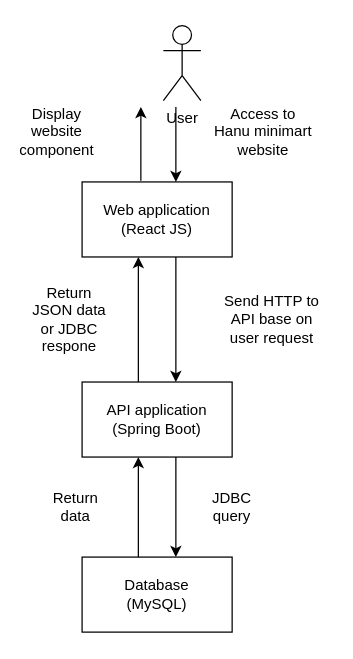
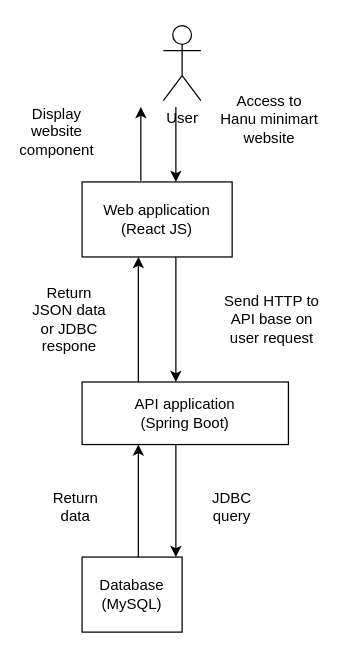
(263, 132) -> (269, 119)
(157, 419) -> (185, 413)
(157, 594) -> (132, 594)
